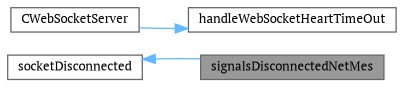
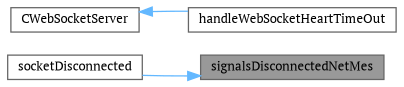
(157, 28) -> (170, 11)
(178, 59) -> (165, 76)
